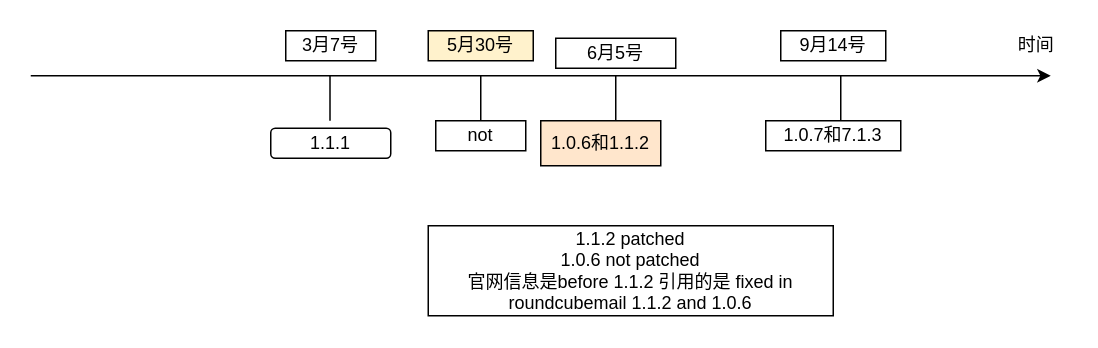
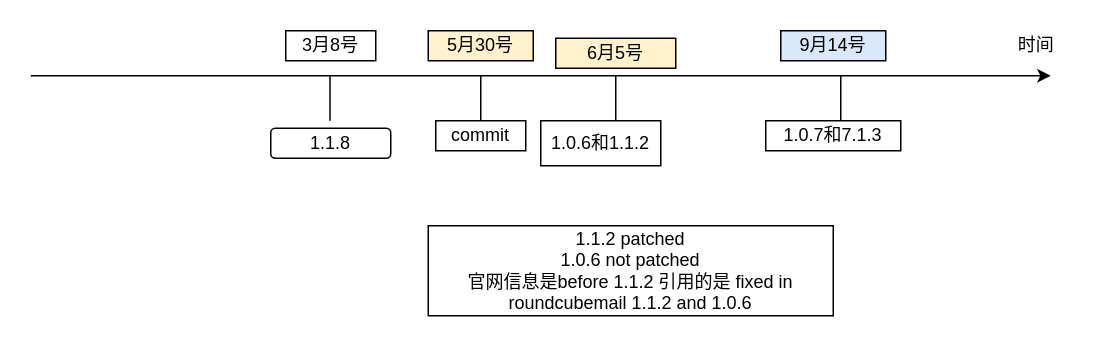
(331, 46) -> (331, 46)
(833, 46) -> (833, 46)
(616, 53) -> (616, 53)
(481, 136) -> (481, 136)
(331, 143) -> (331, 143)
(601, 143) -> (601, 143)
